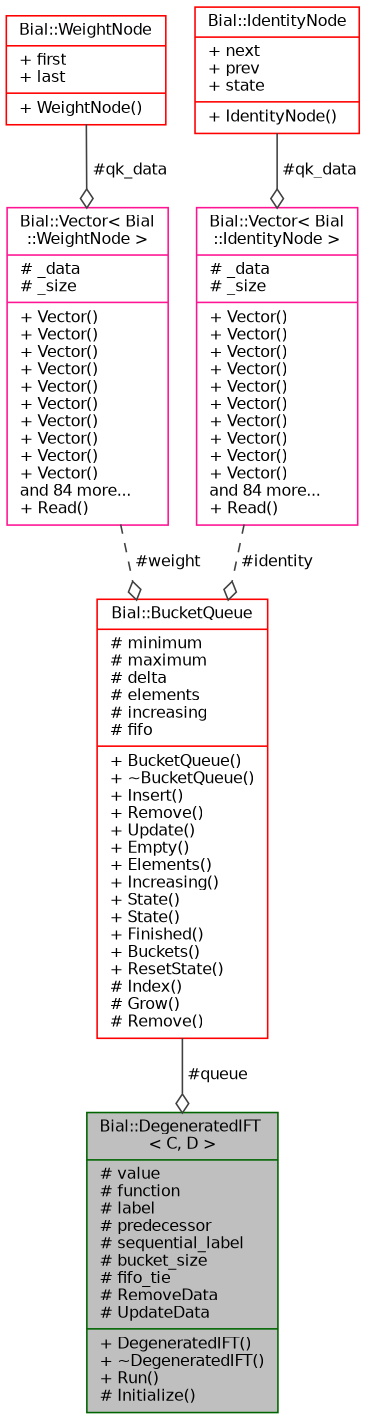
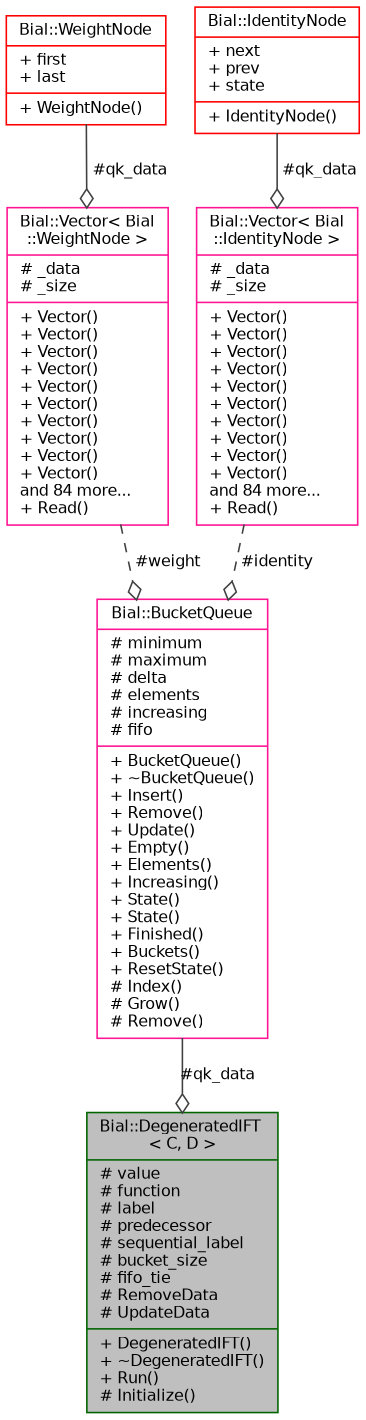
(182, 819) -> (182, 819)
(216, 1075) -> (216, 1075)
